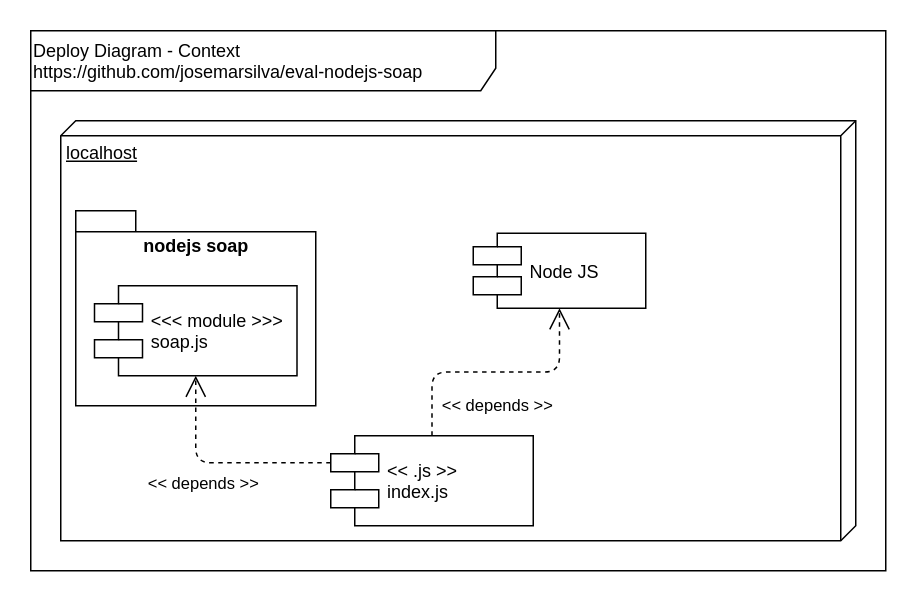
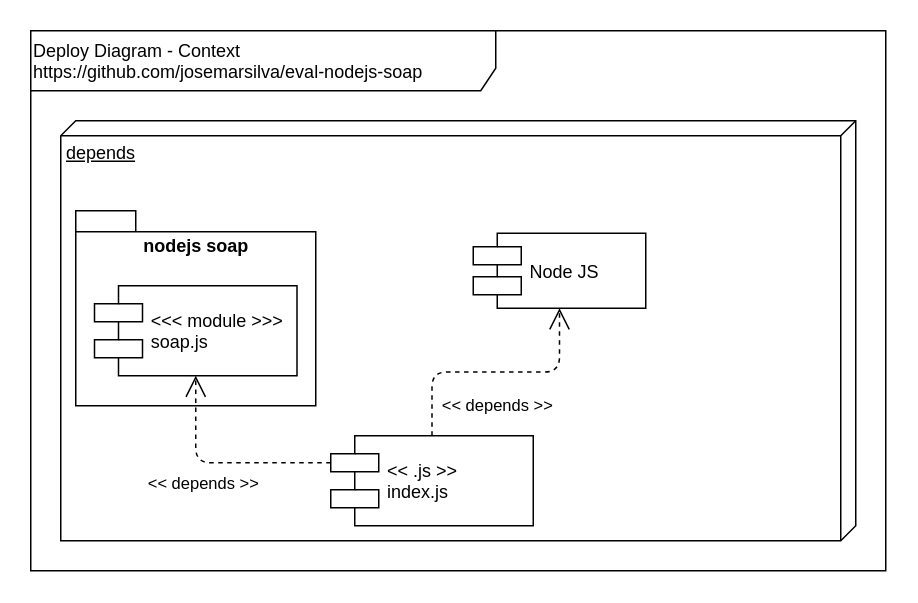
(107, 154) -> (102, 154)
